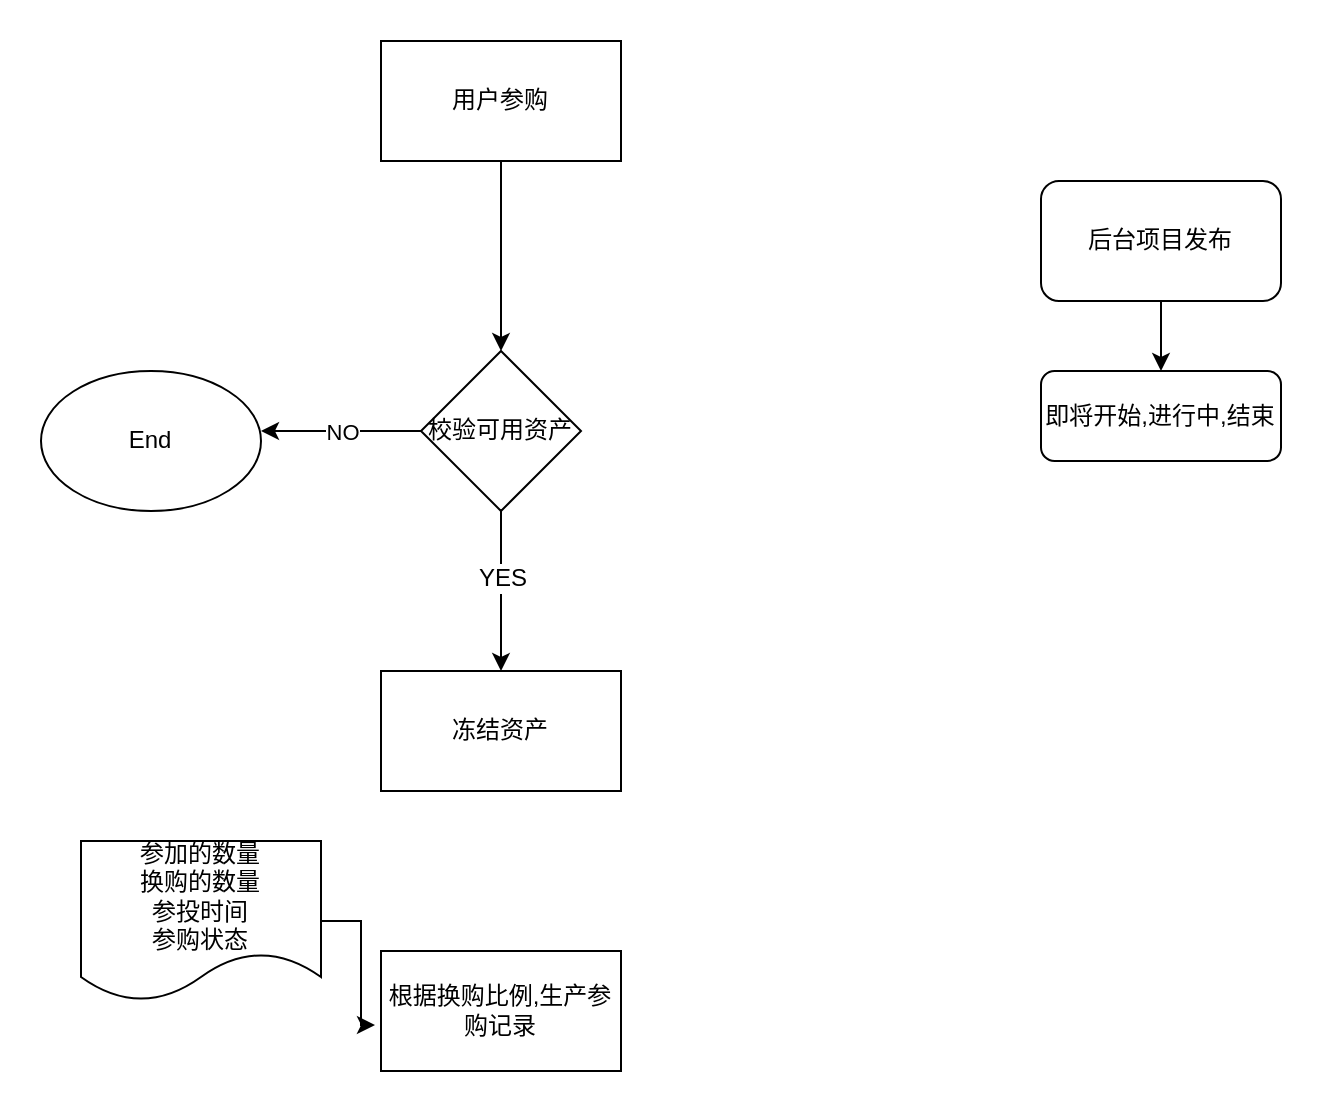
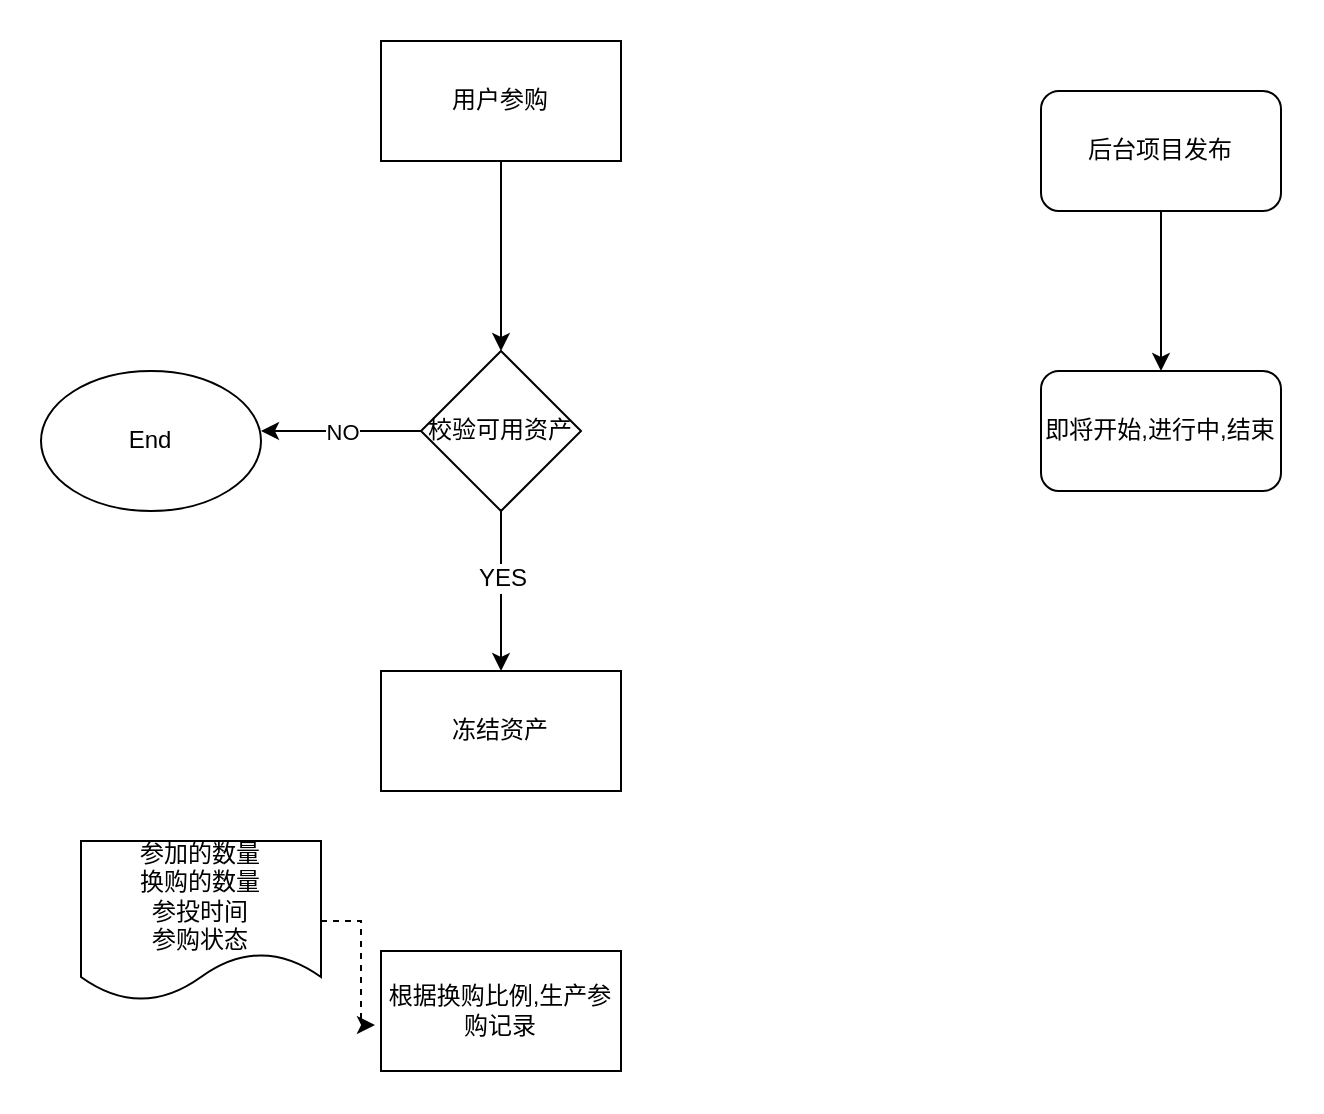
(1161, 241) -> (1161, 151)
(1161, 416) -> (1161, 431)
(361, 949) -> (361, 949)
